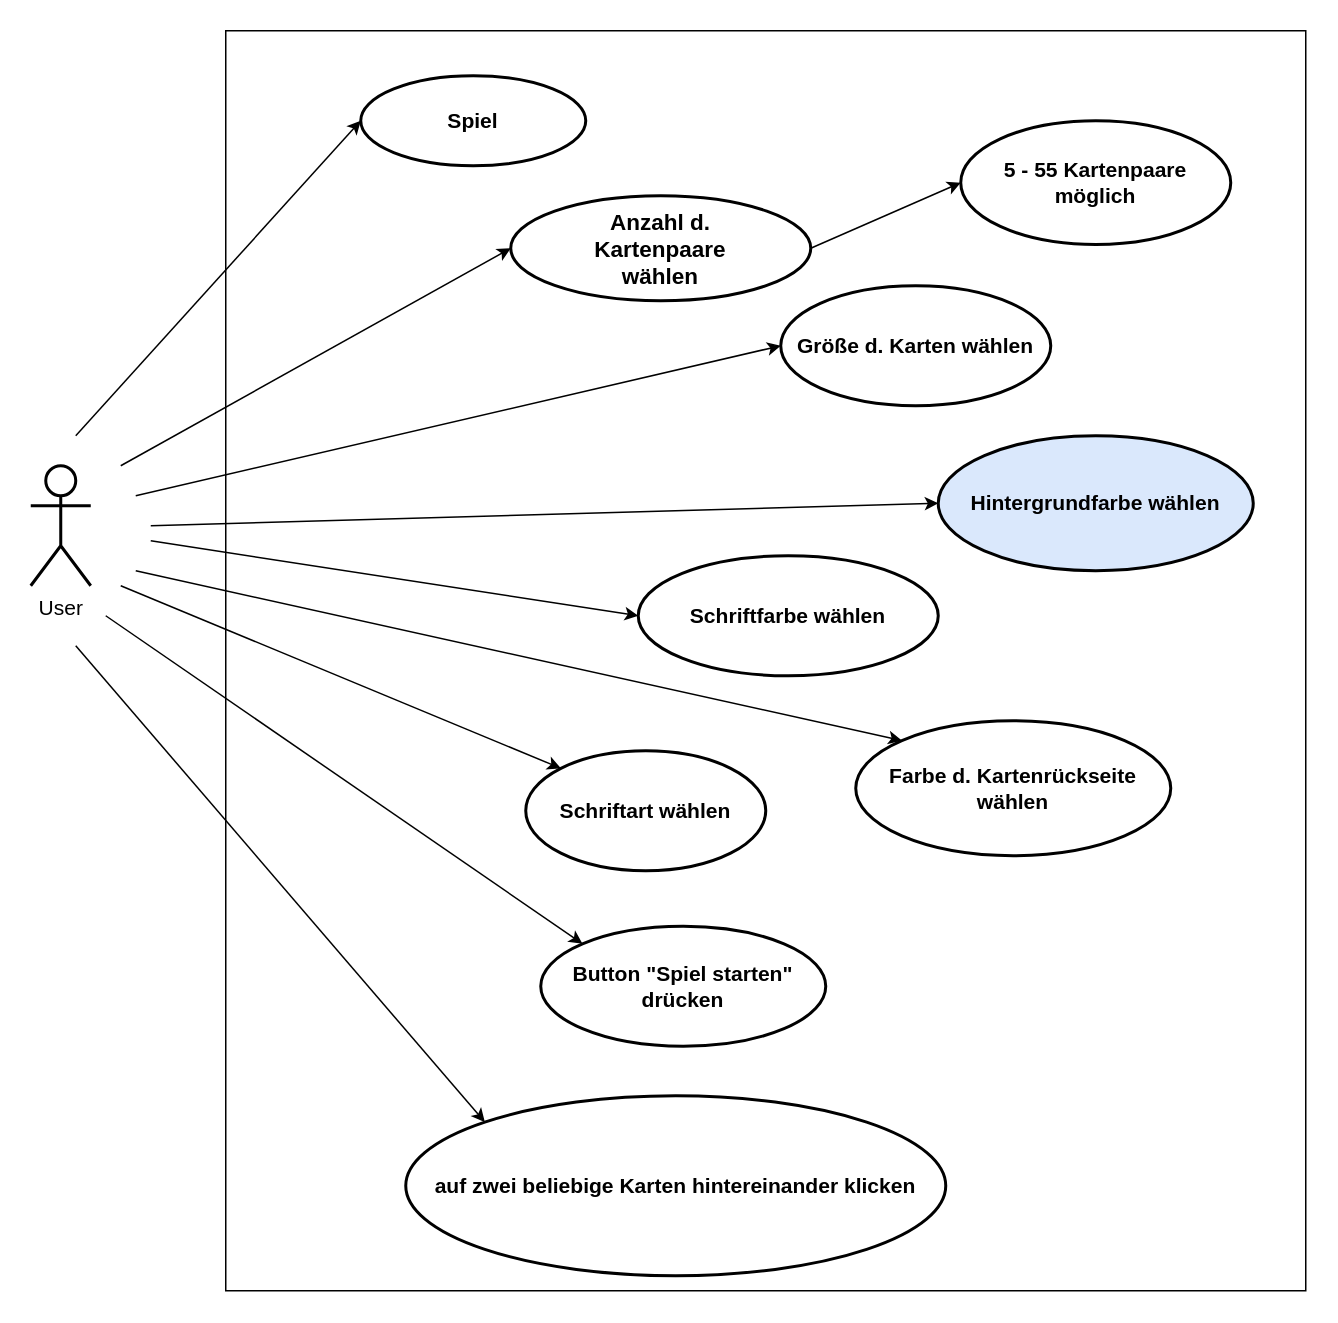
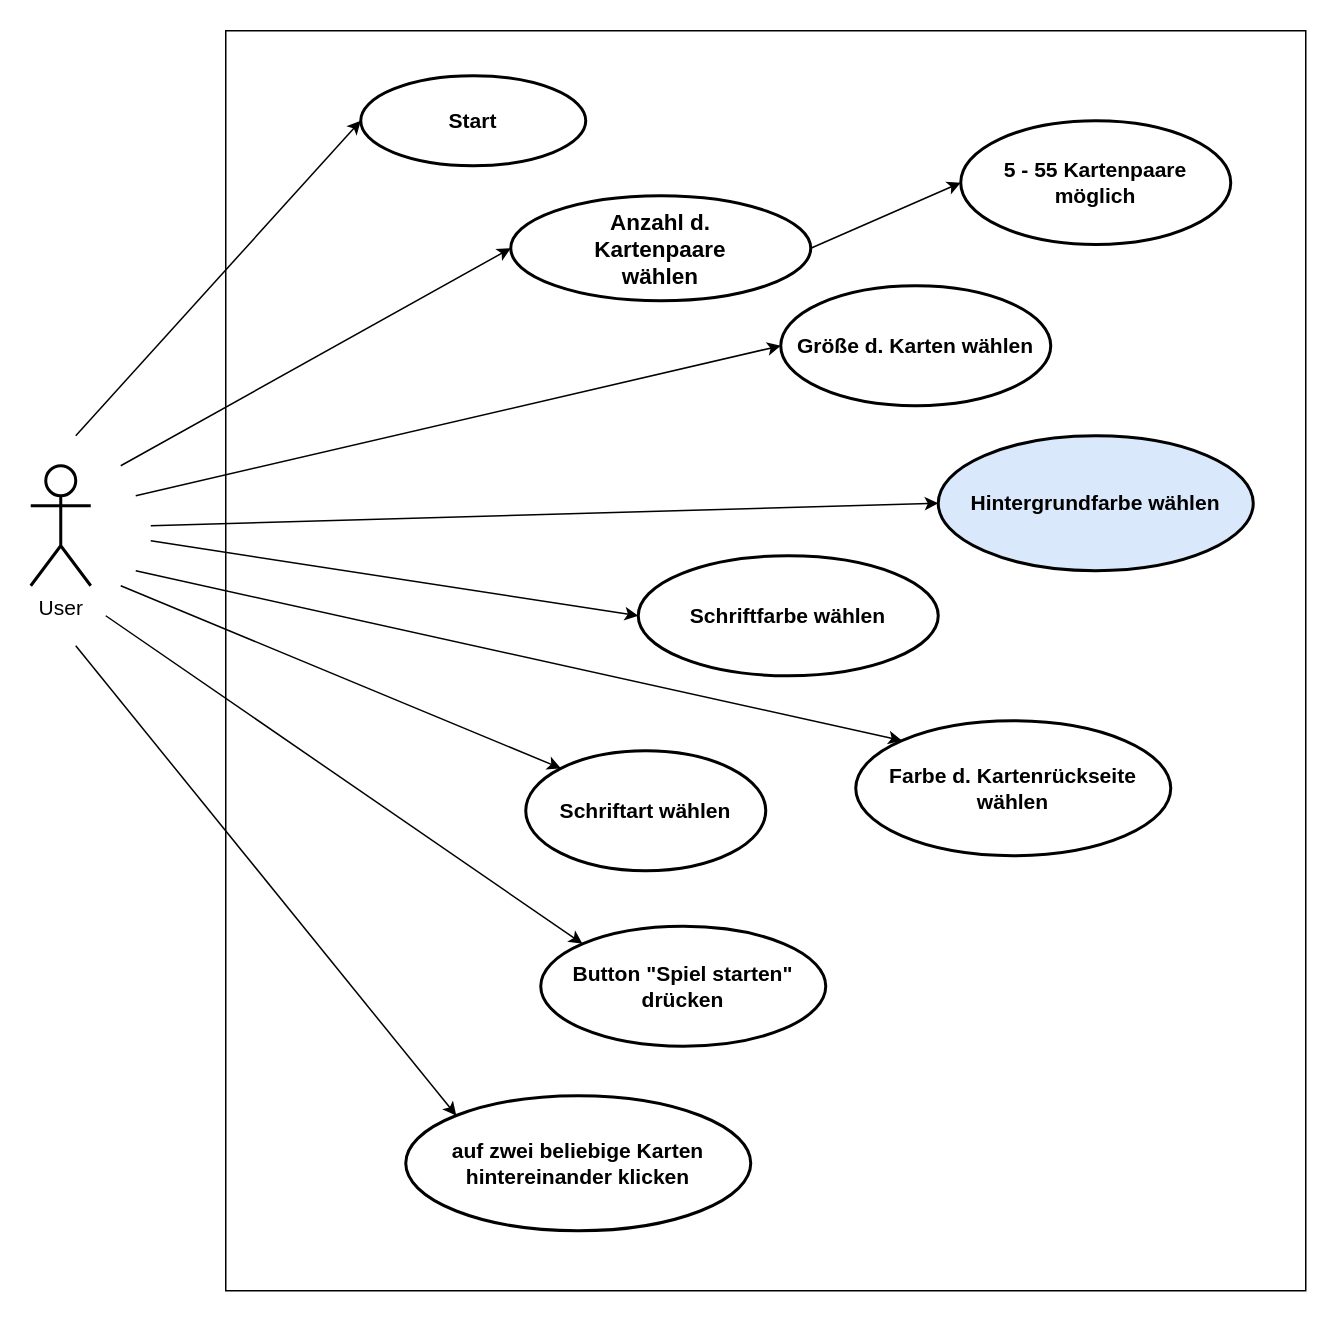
(473, 121) -> (473, 121)
(676, 1186) -> (578, 1163)
